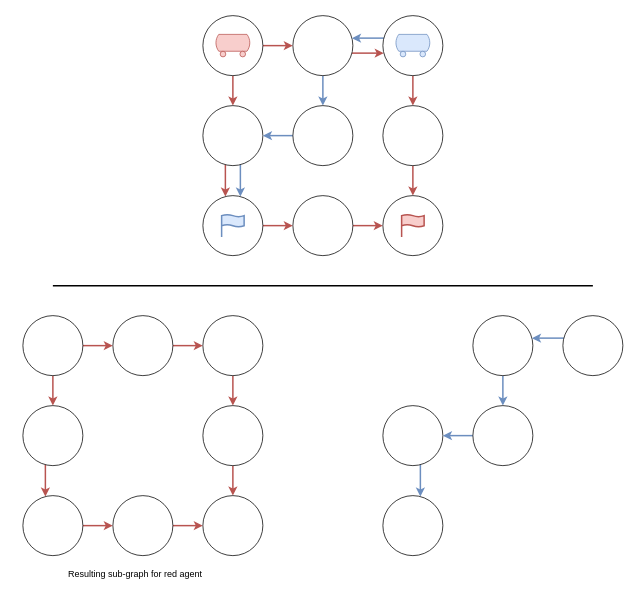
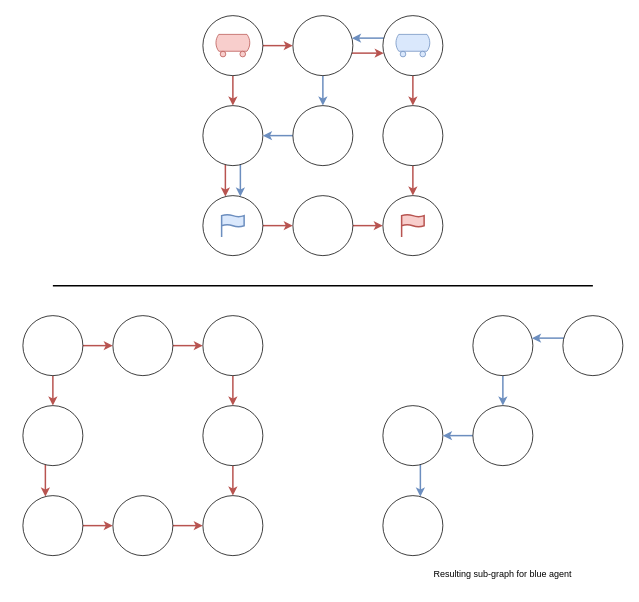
(135, 574) -> none
none -> (503, 574)
